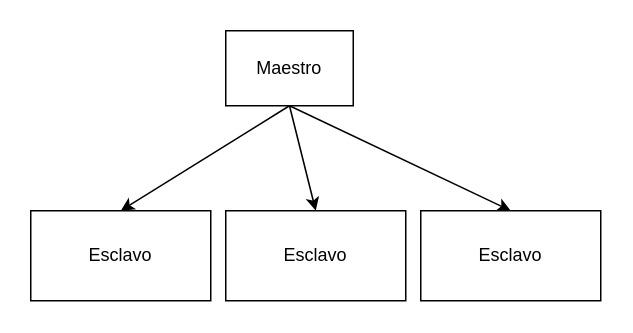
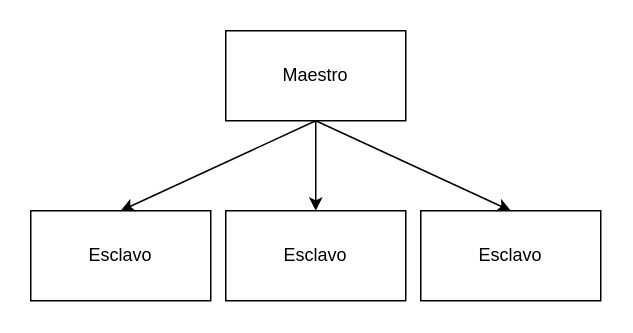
(290, 68) -> (316, 76)
